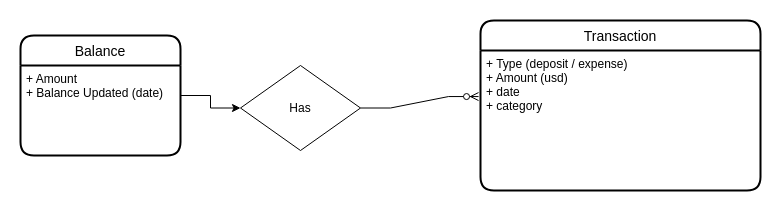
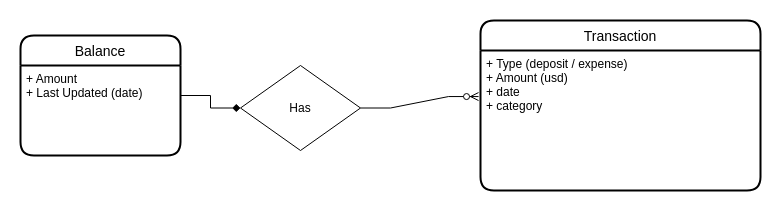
(51, 79) -> (51, 79)
(232, 108) -> (231, 108)
